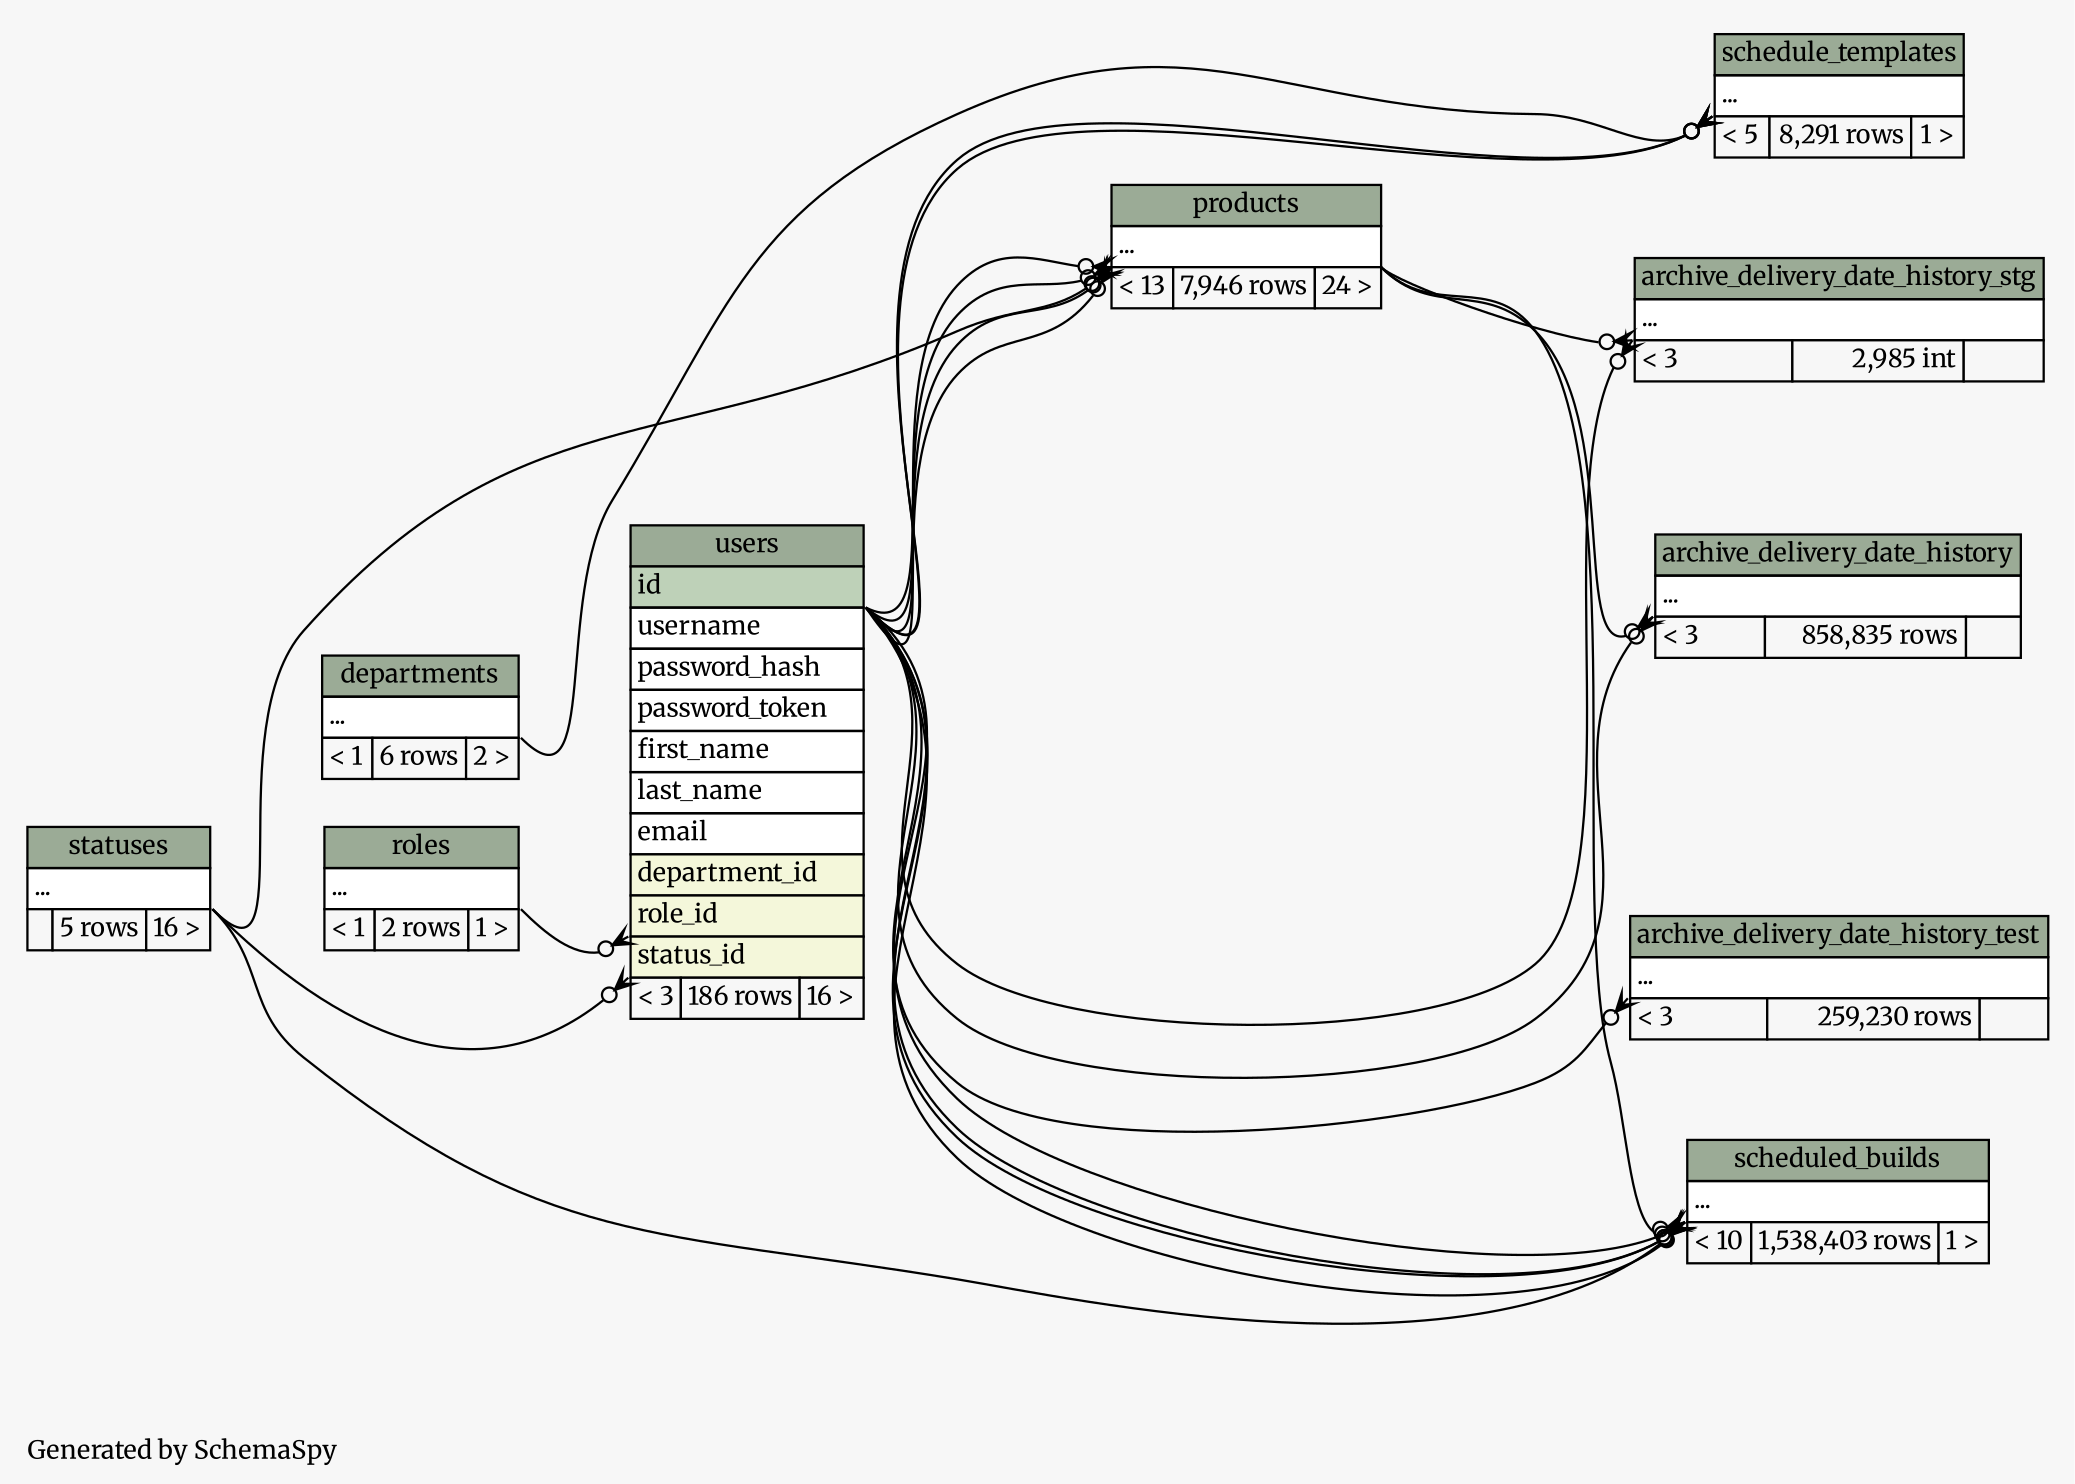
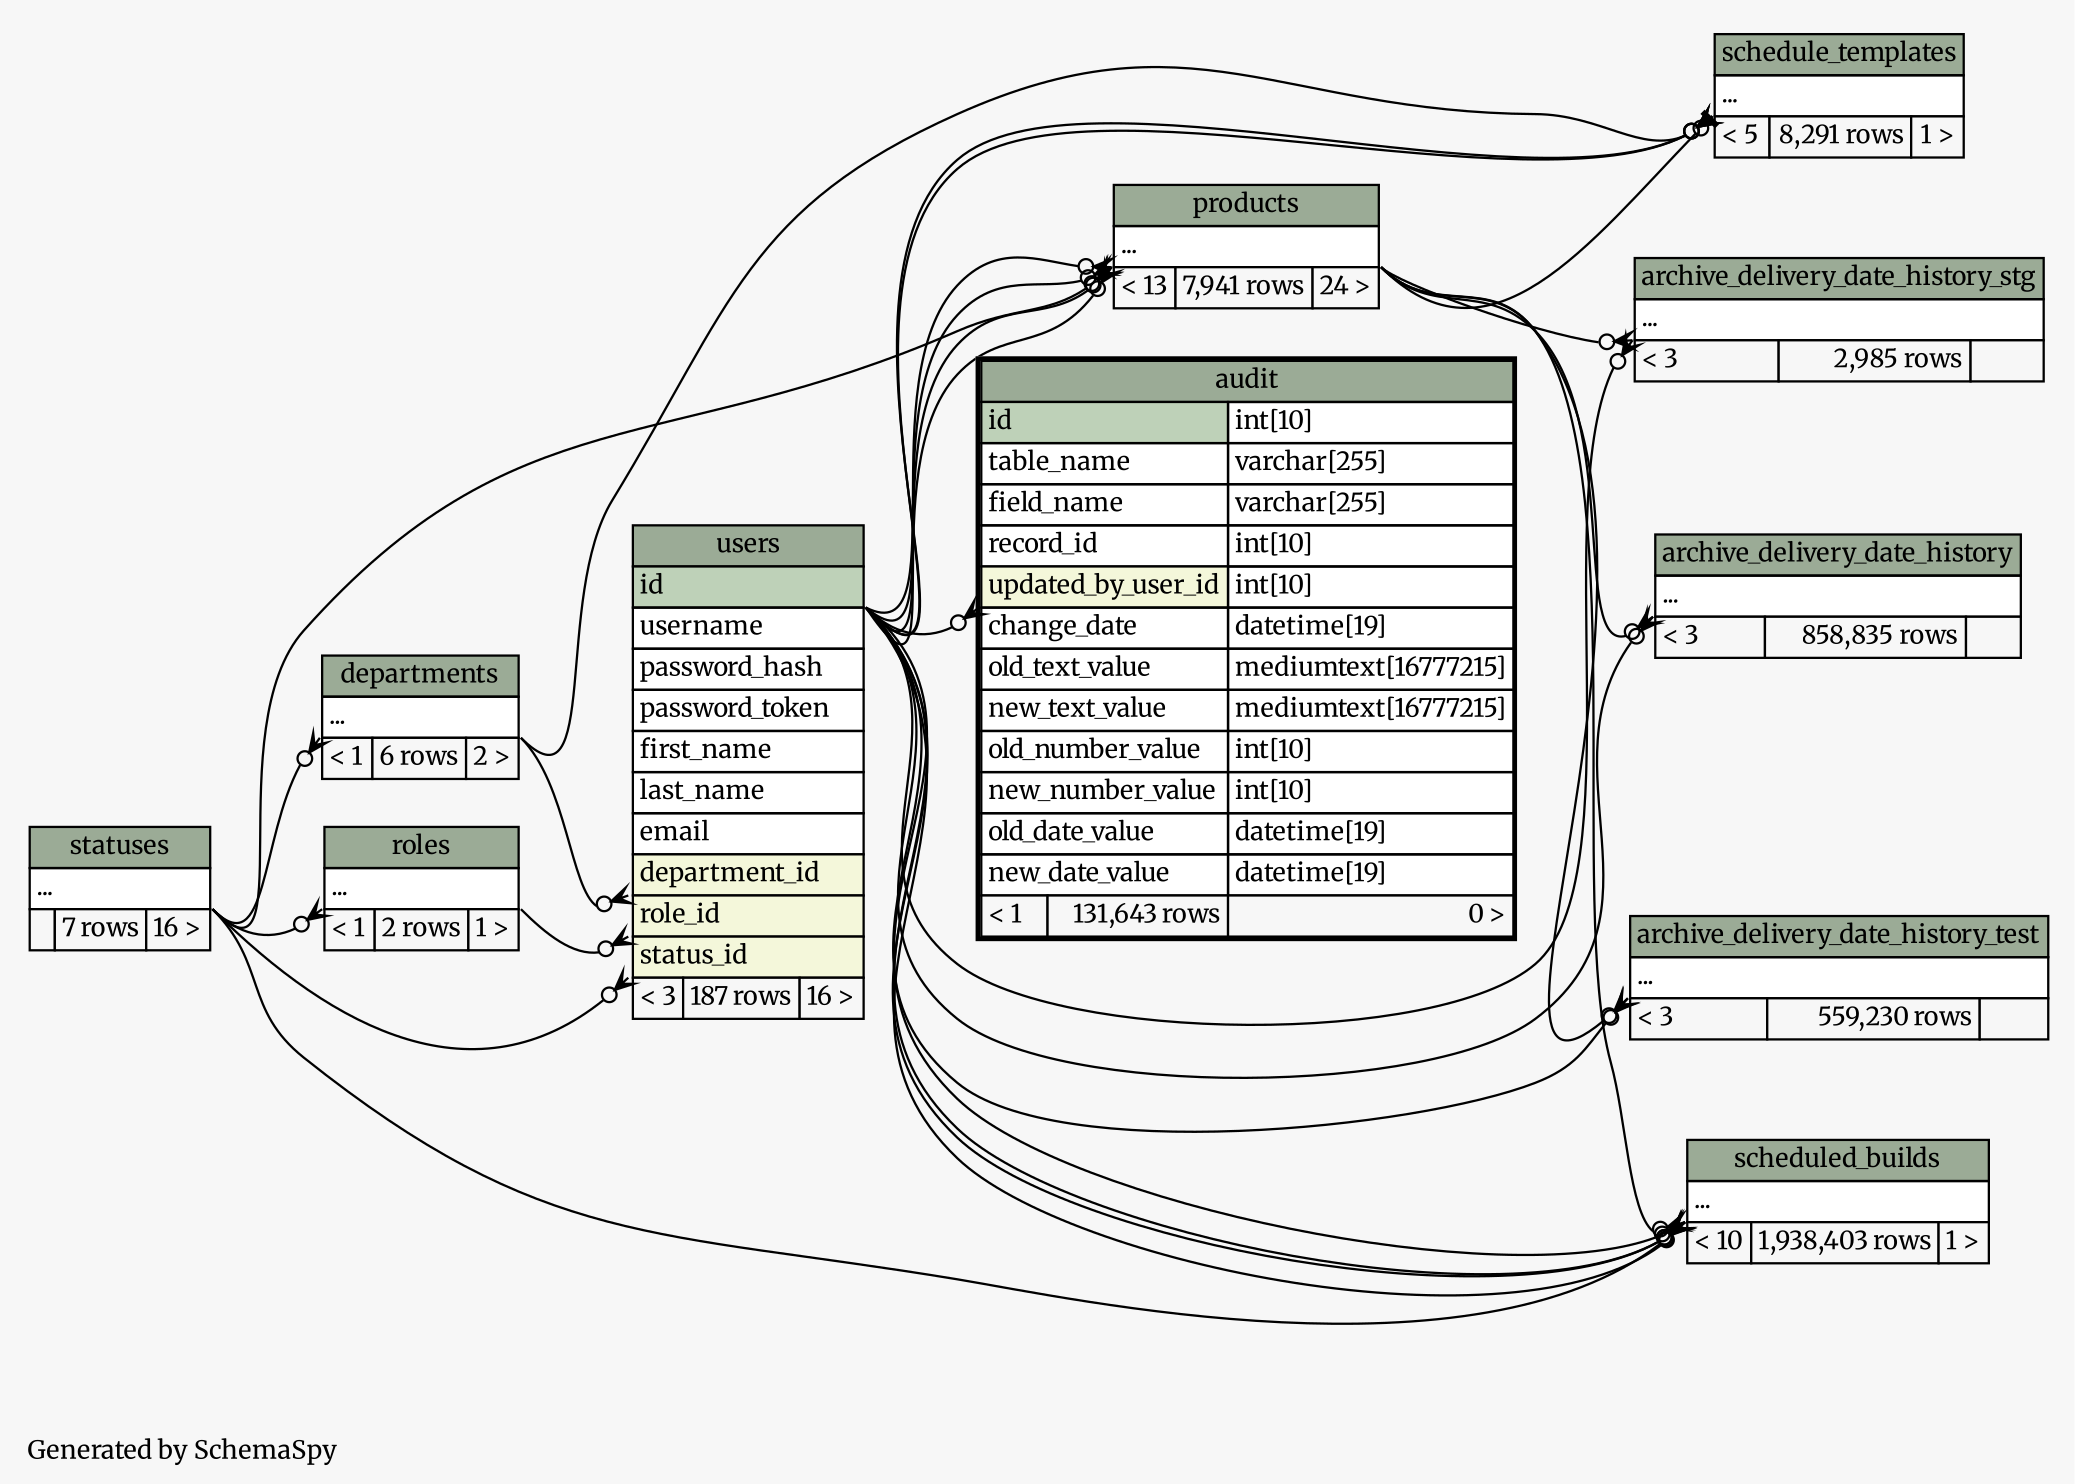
none -> (1556, 270)
(1244, 287) -> (1244, 287)
(1904, 360) -> (1899, 360)
none -> (1594, 619)
none -> (1246, 649)
none -> (563, 821)
none -> (275, 836)
(99, 929) -> (101, 929)
none -> (262, 935)
(740, 997) -> (741, 997)
(1895, 1018) -> (1895, 1018)
(1845, 1242) -> (1845, 1242)
